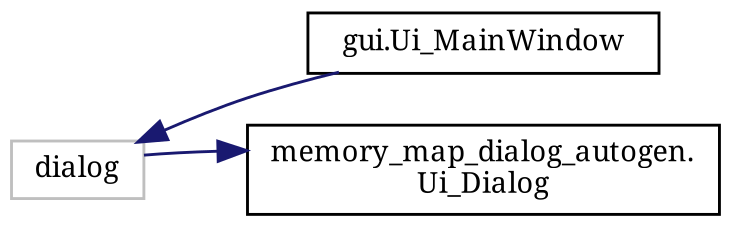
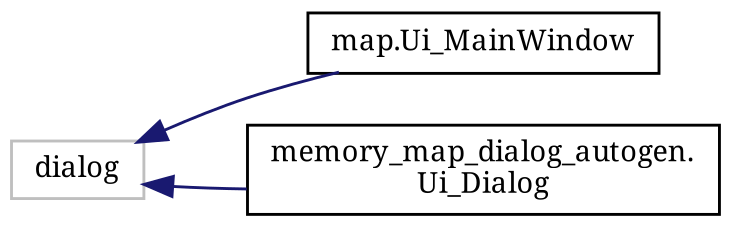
(483, 43) -> (483, 43)
(181, 153) -> (210, 188)
